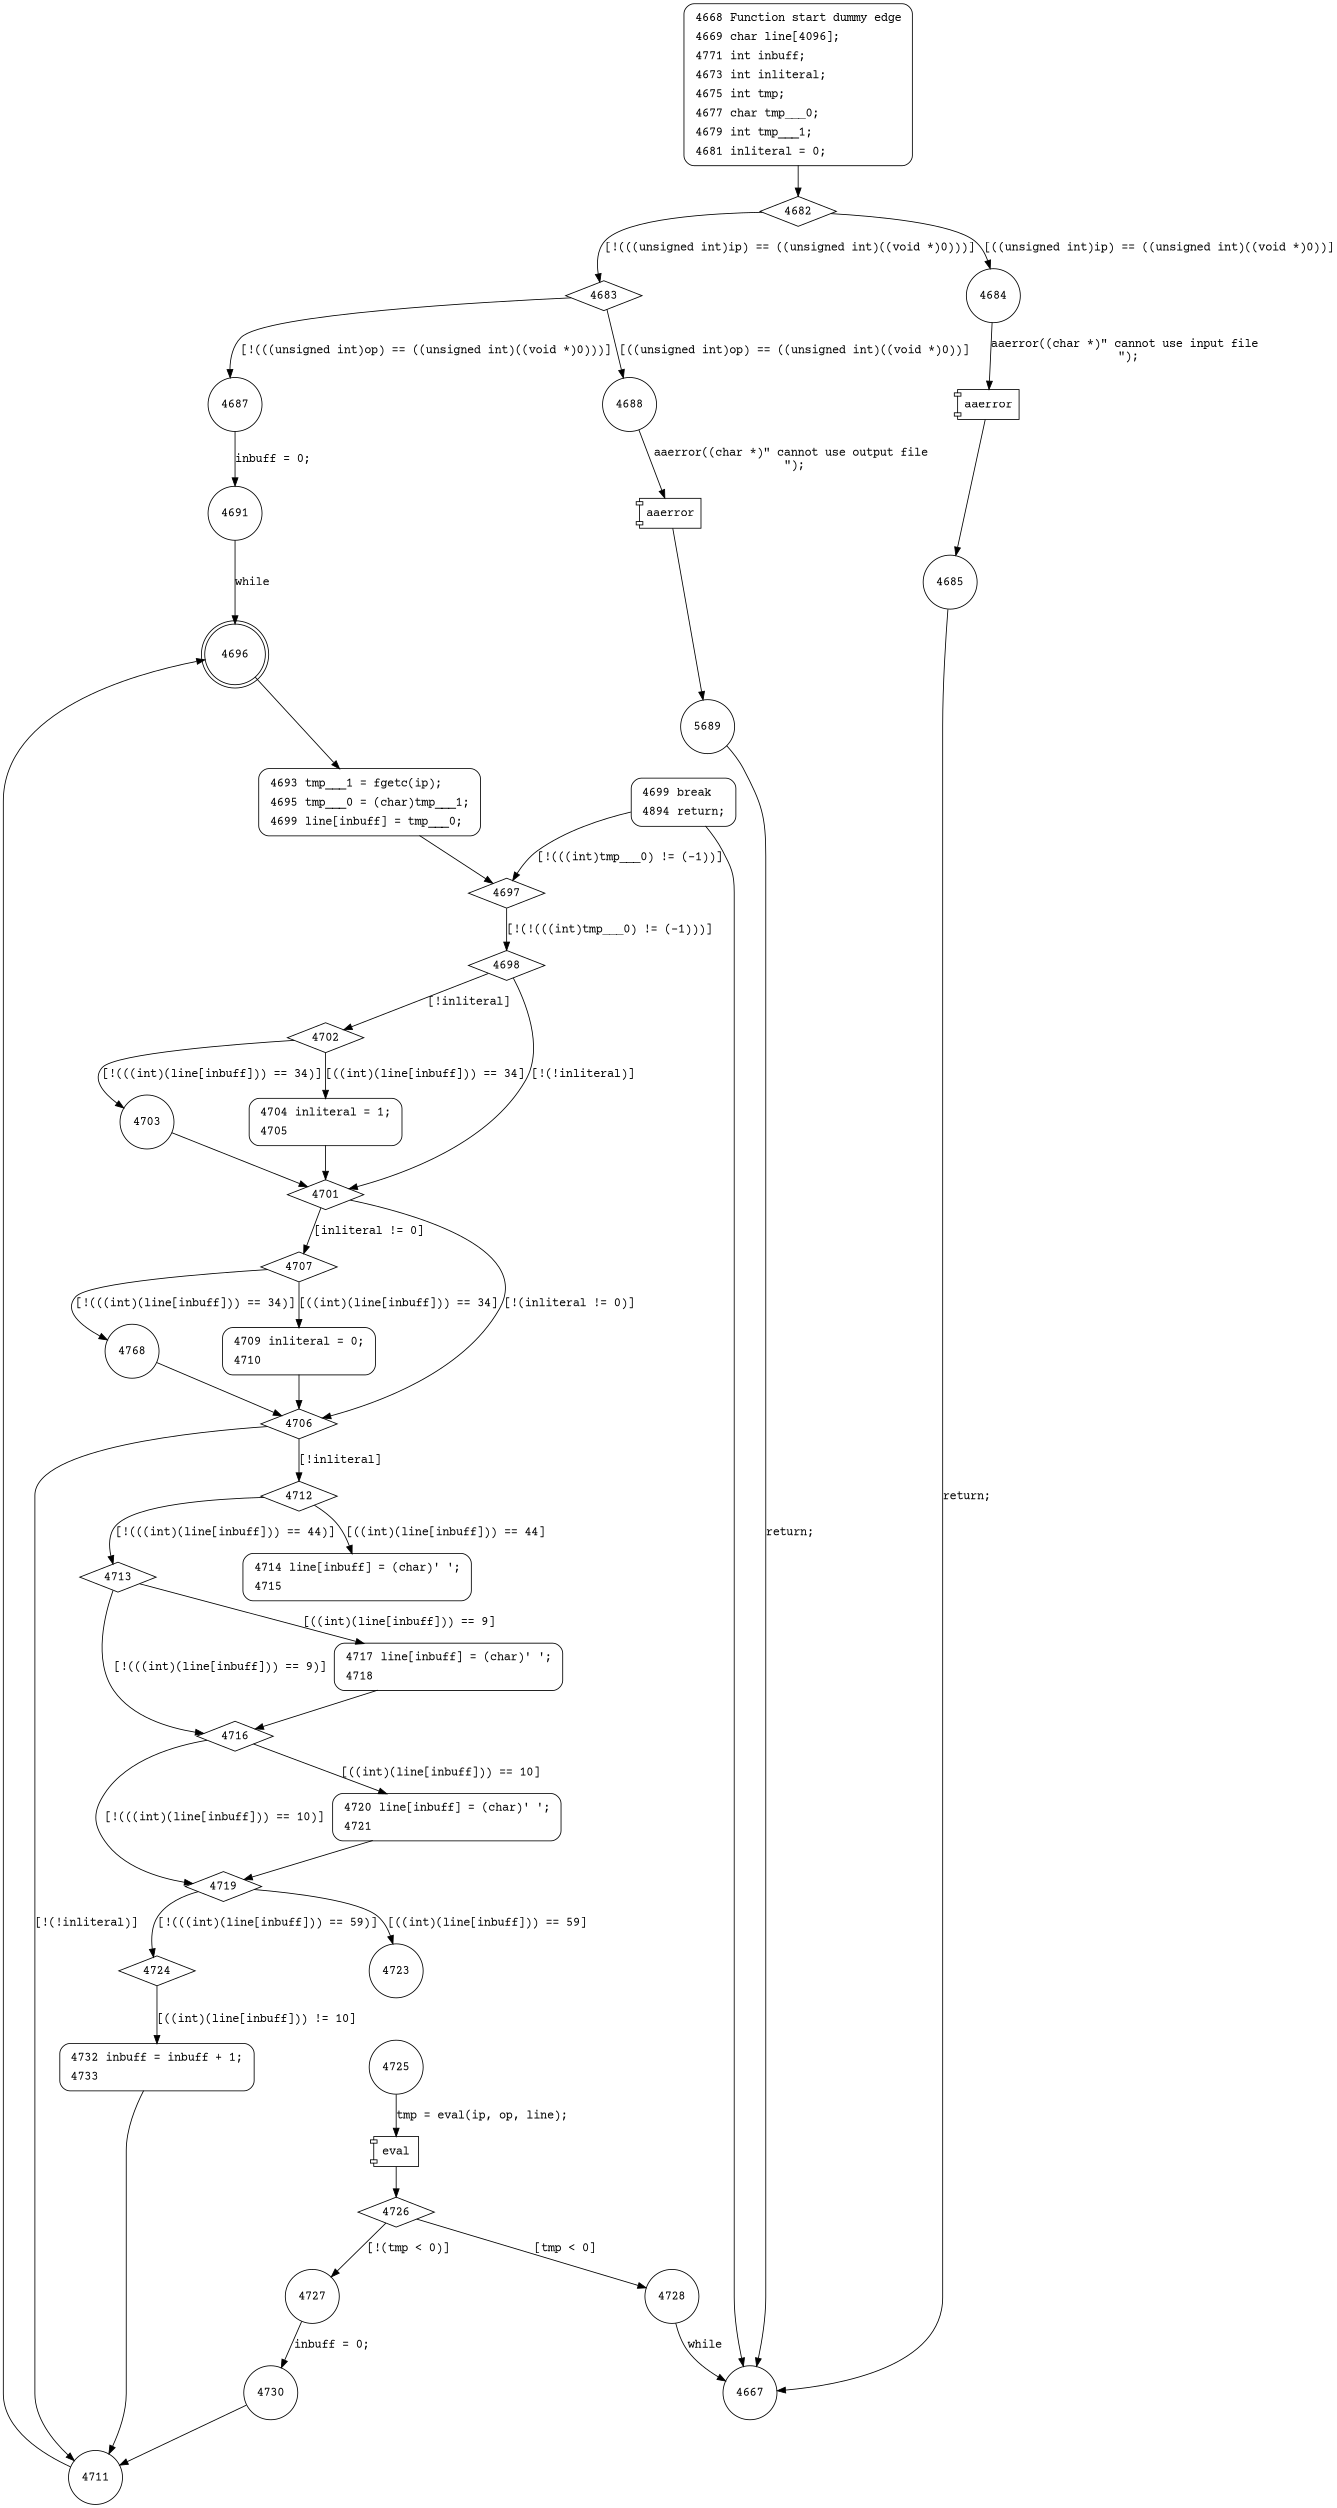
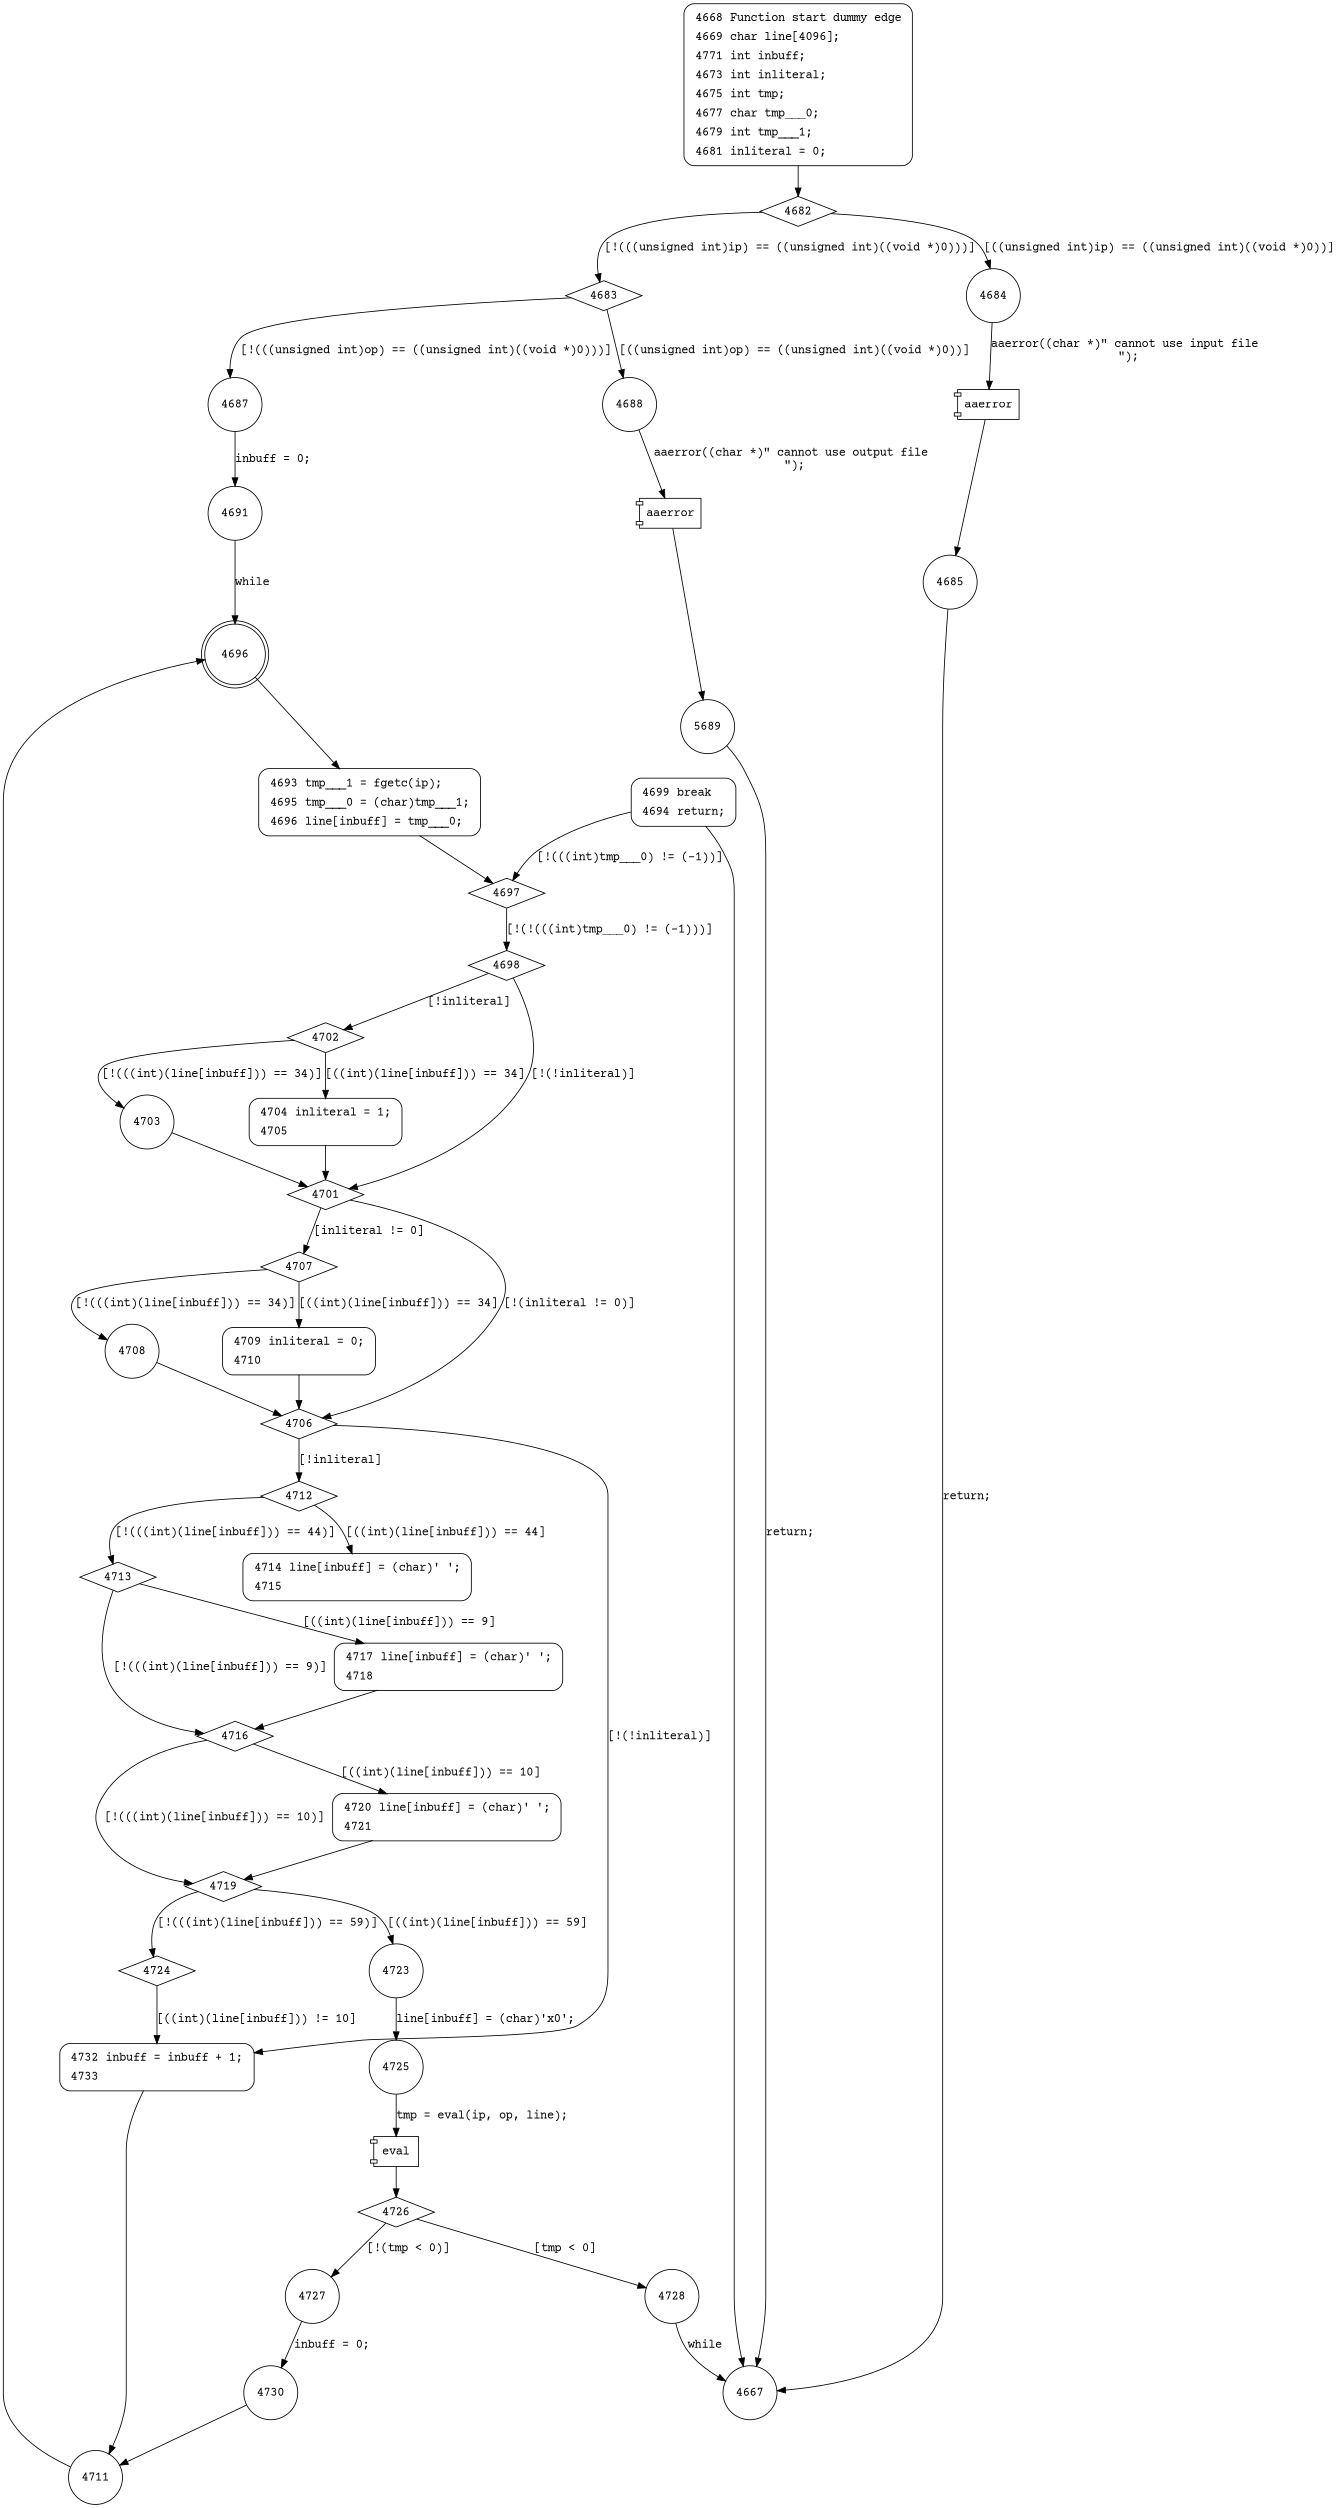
(656, 811) -> (656, 811)
(284, 821) -> (284, 821)
(132, 1351) -> (132, 1351)
(35, 1854) -> (608, 1777)
none -> (396, 2015)
